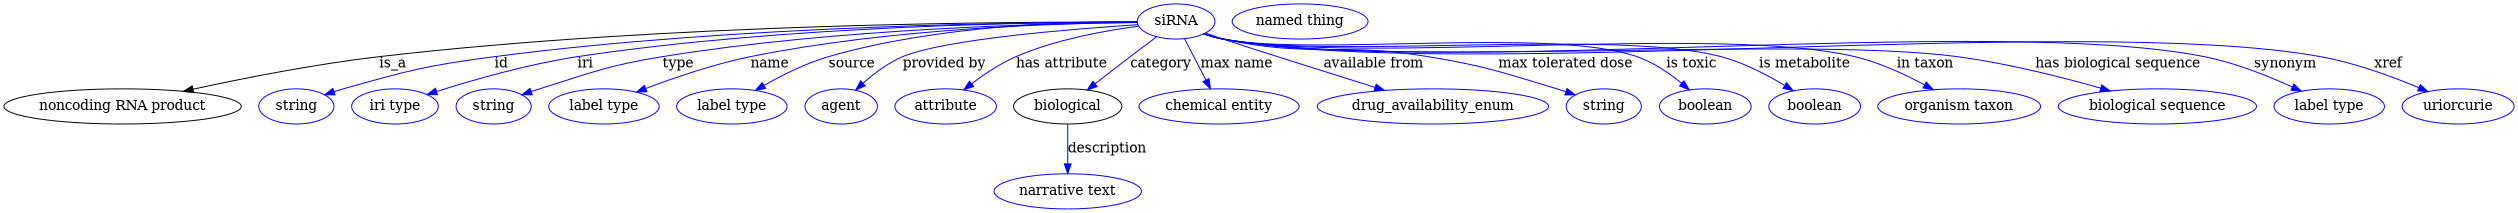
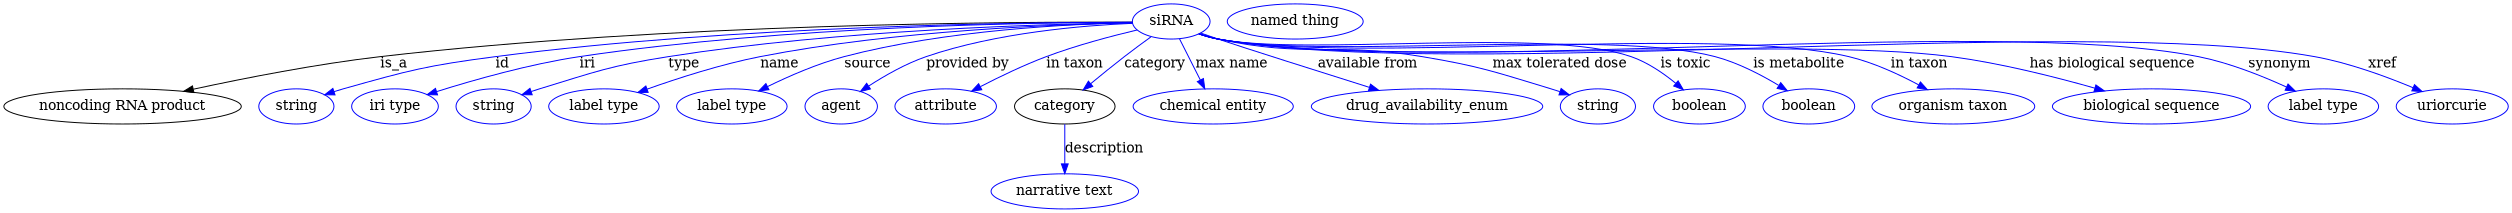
(1062, 64) -> (1075, 64)
(1068, 106) -> (1065, 106)
